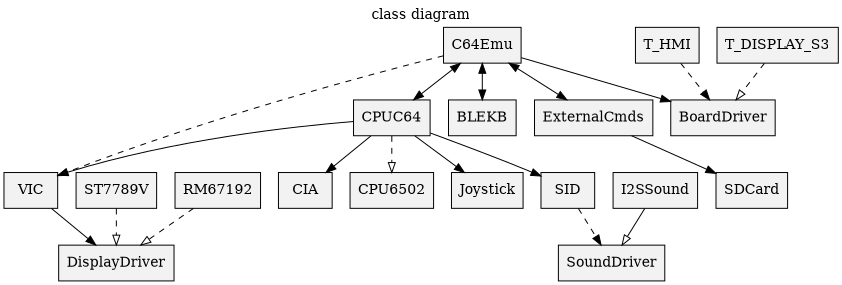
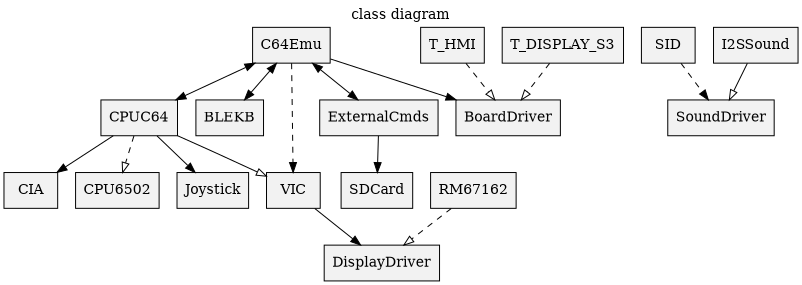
(692, 78) -> (477, 78)
(481, 152) -> none
(116, 190) -> none
(218, 190) -> (473, 190)
